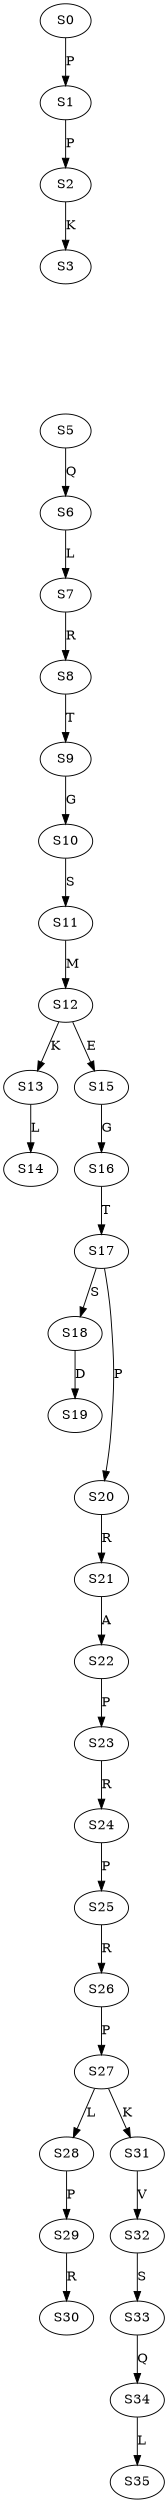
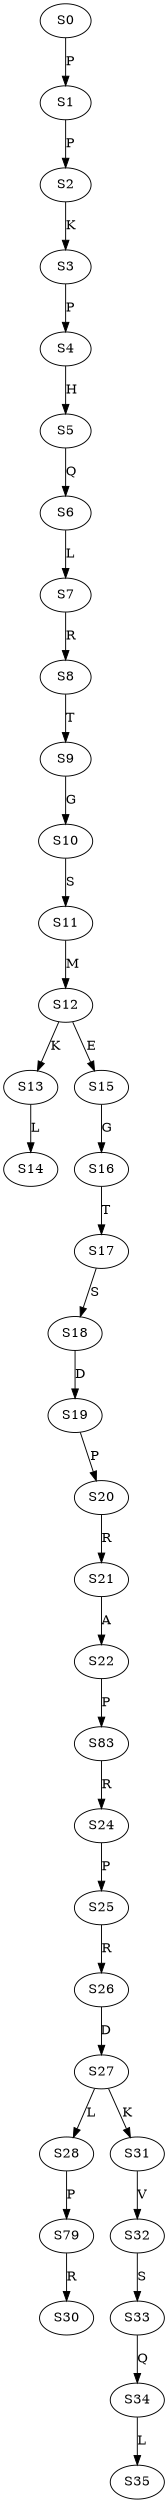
none -> (66, 349)
(114, 1370) -> (87, 1452)
(101, 1744) -> (101, 1744)
(106, 2031) -> (106, 2031)
(67, 2236) -> (67, 2236)
